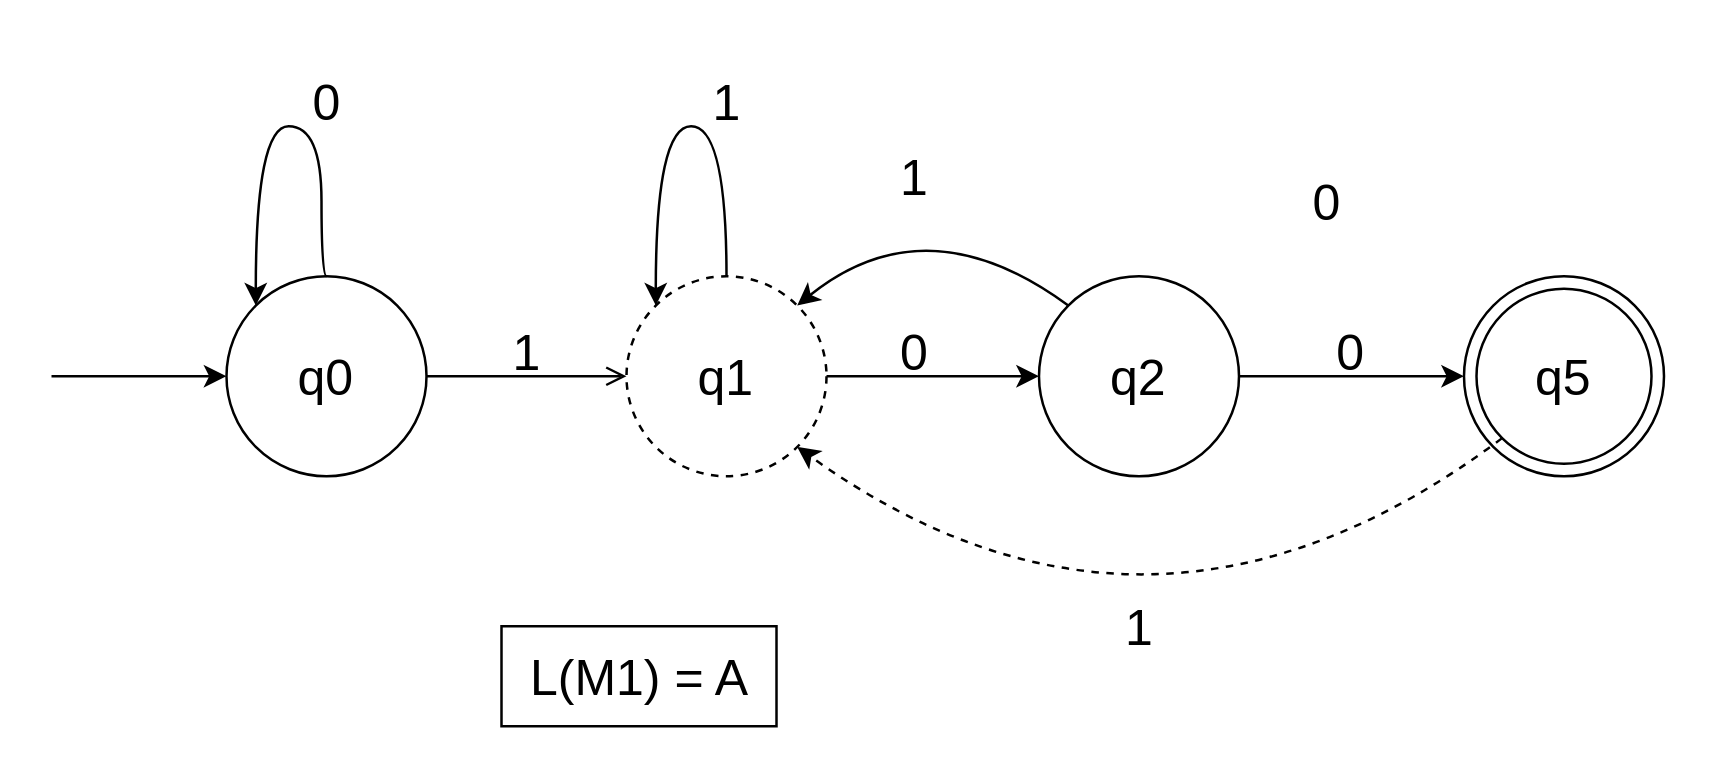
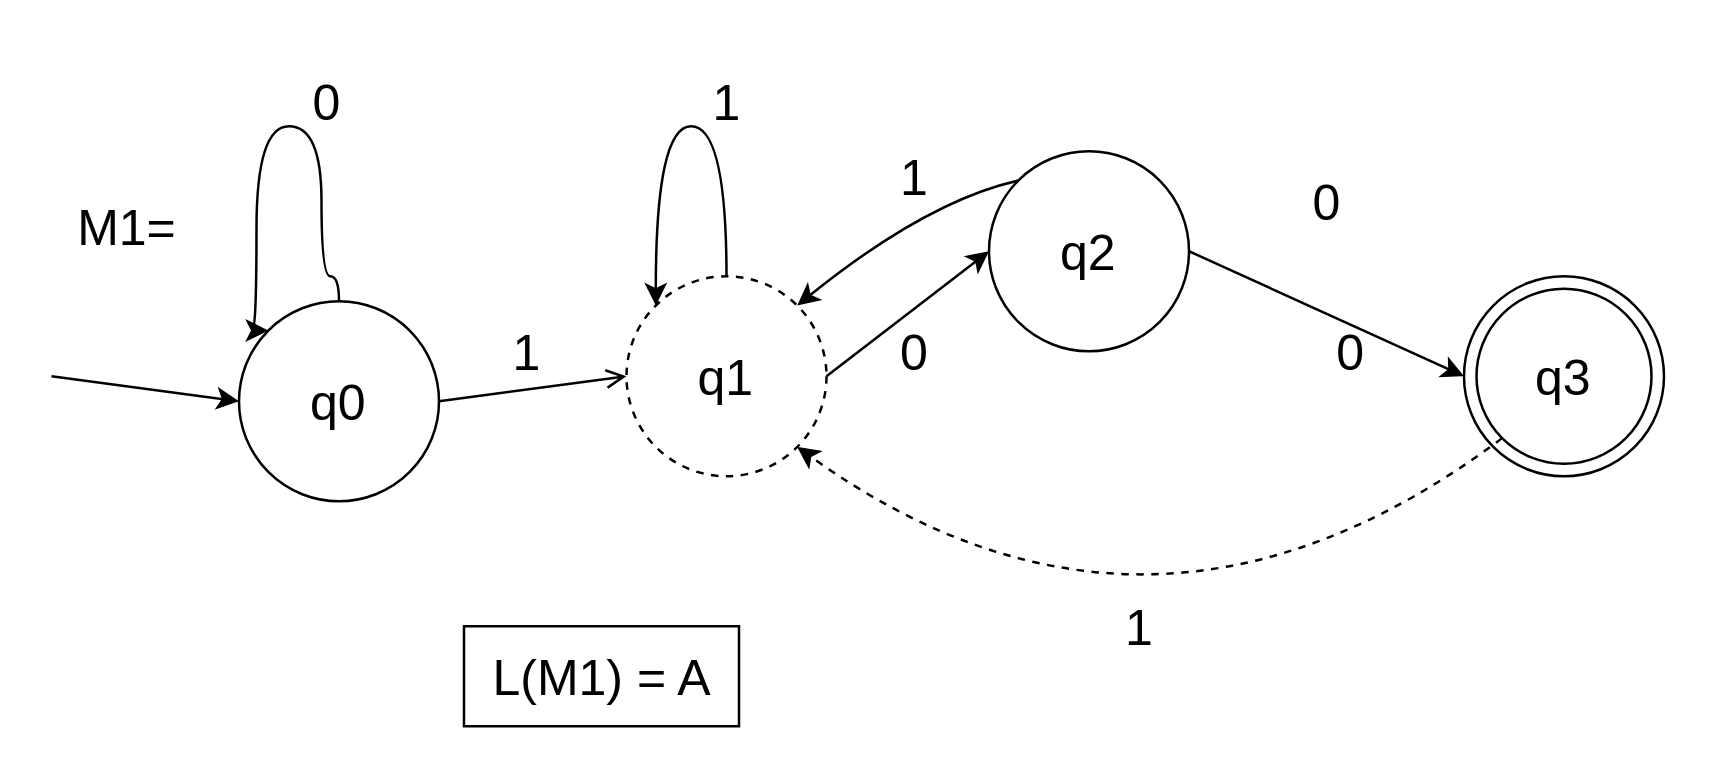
none -> (126, 226)
(326, 376) -> (339, 401)
(1139, 376) -> (1089, 251)
(1564, 376) -> (1564, 376)
(639, 676) -> (601, 676)
